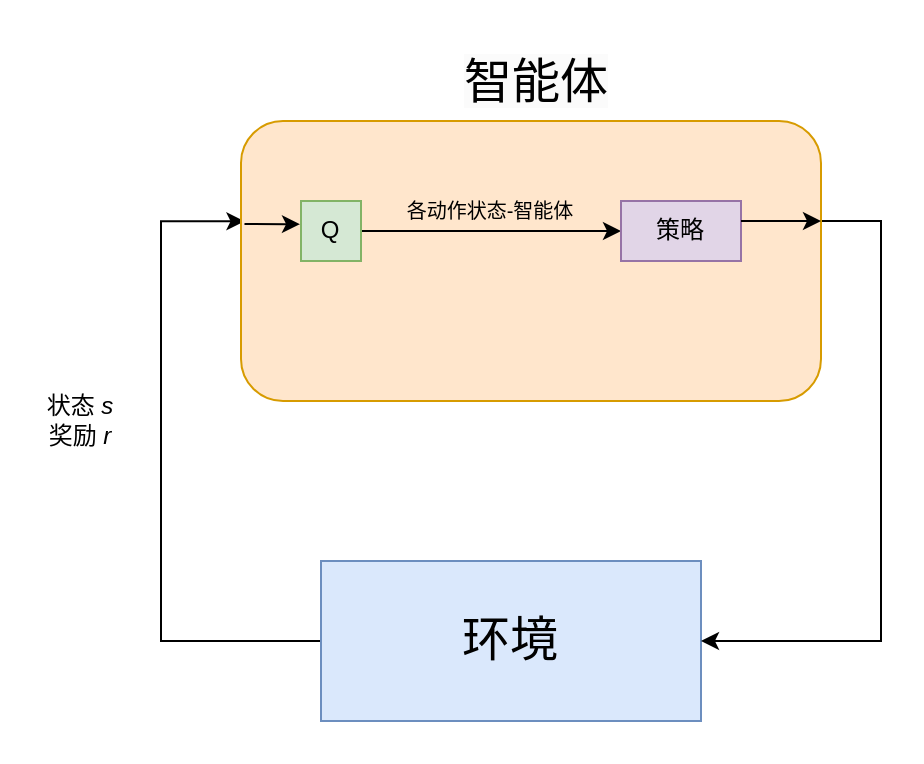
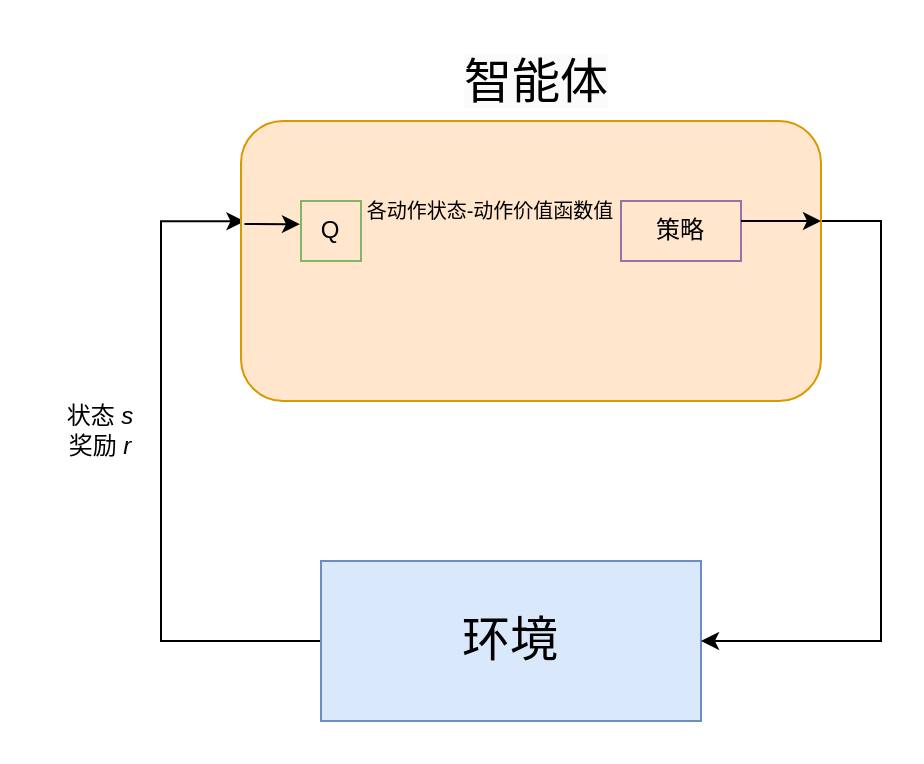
(491, 211) -> (491, 211)
(331, 231) -> (331, 231)
(484, 231) -> none
(681, 231) -> (681, 231)
(81, 421) -> (101, 431)
